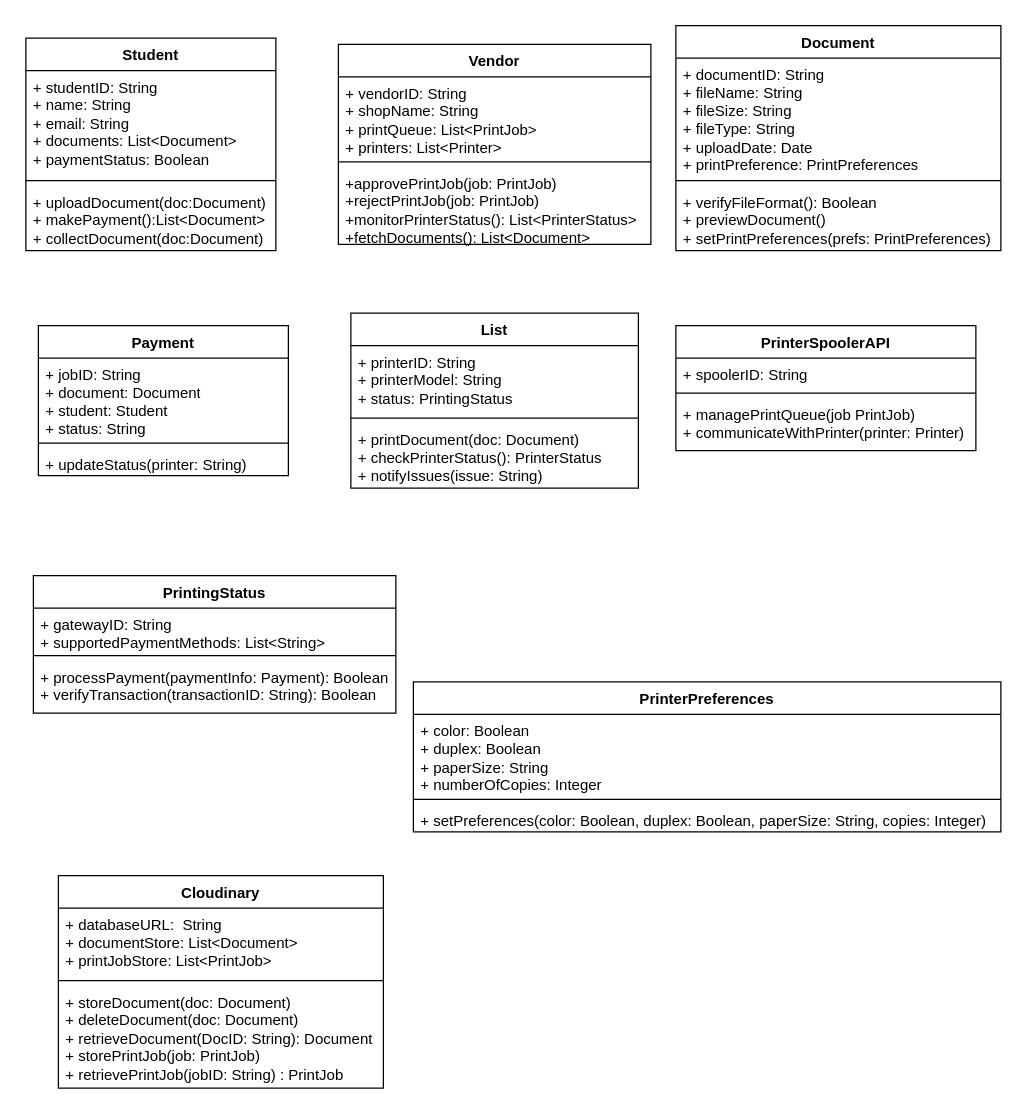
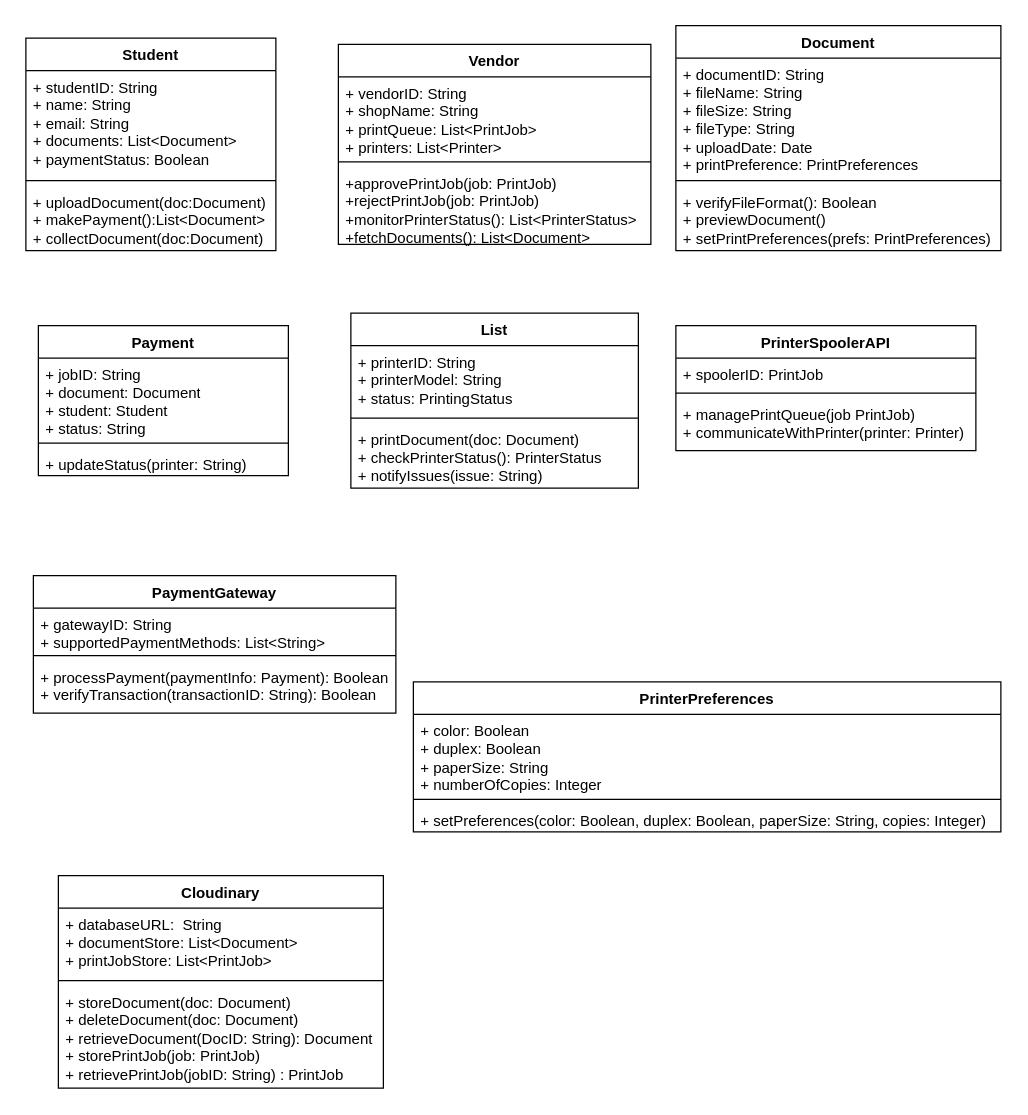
(753, 376) -> (762, 376)
(214, 593) -> (214, 593)
